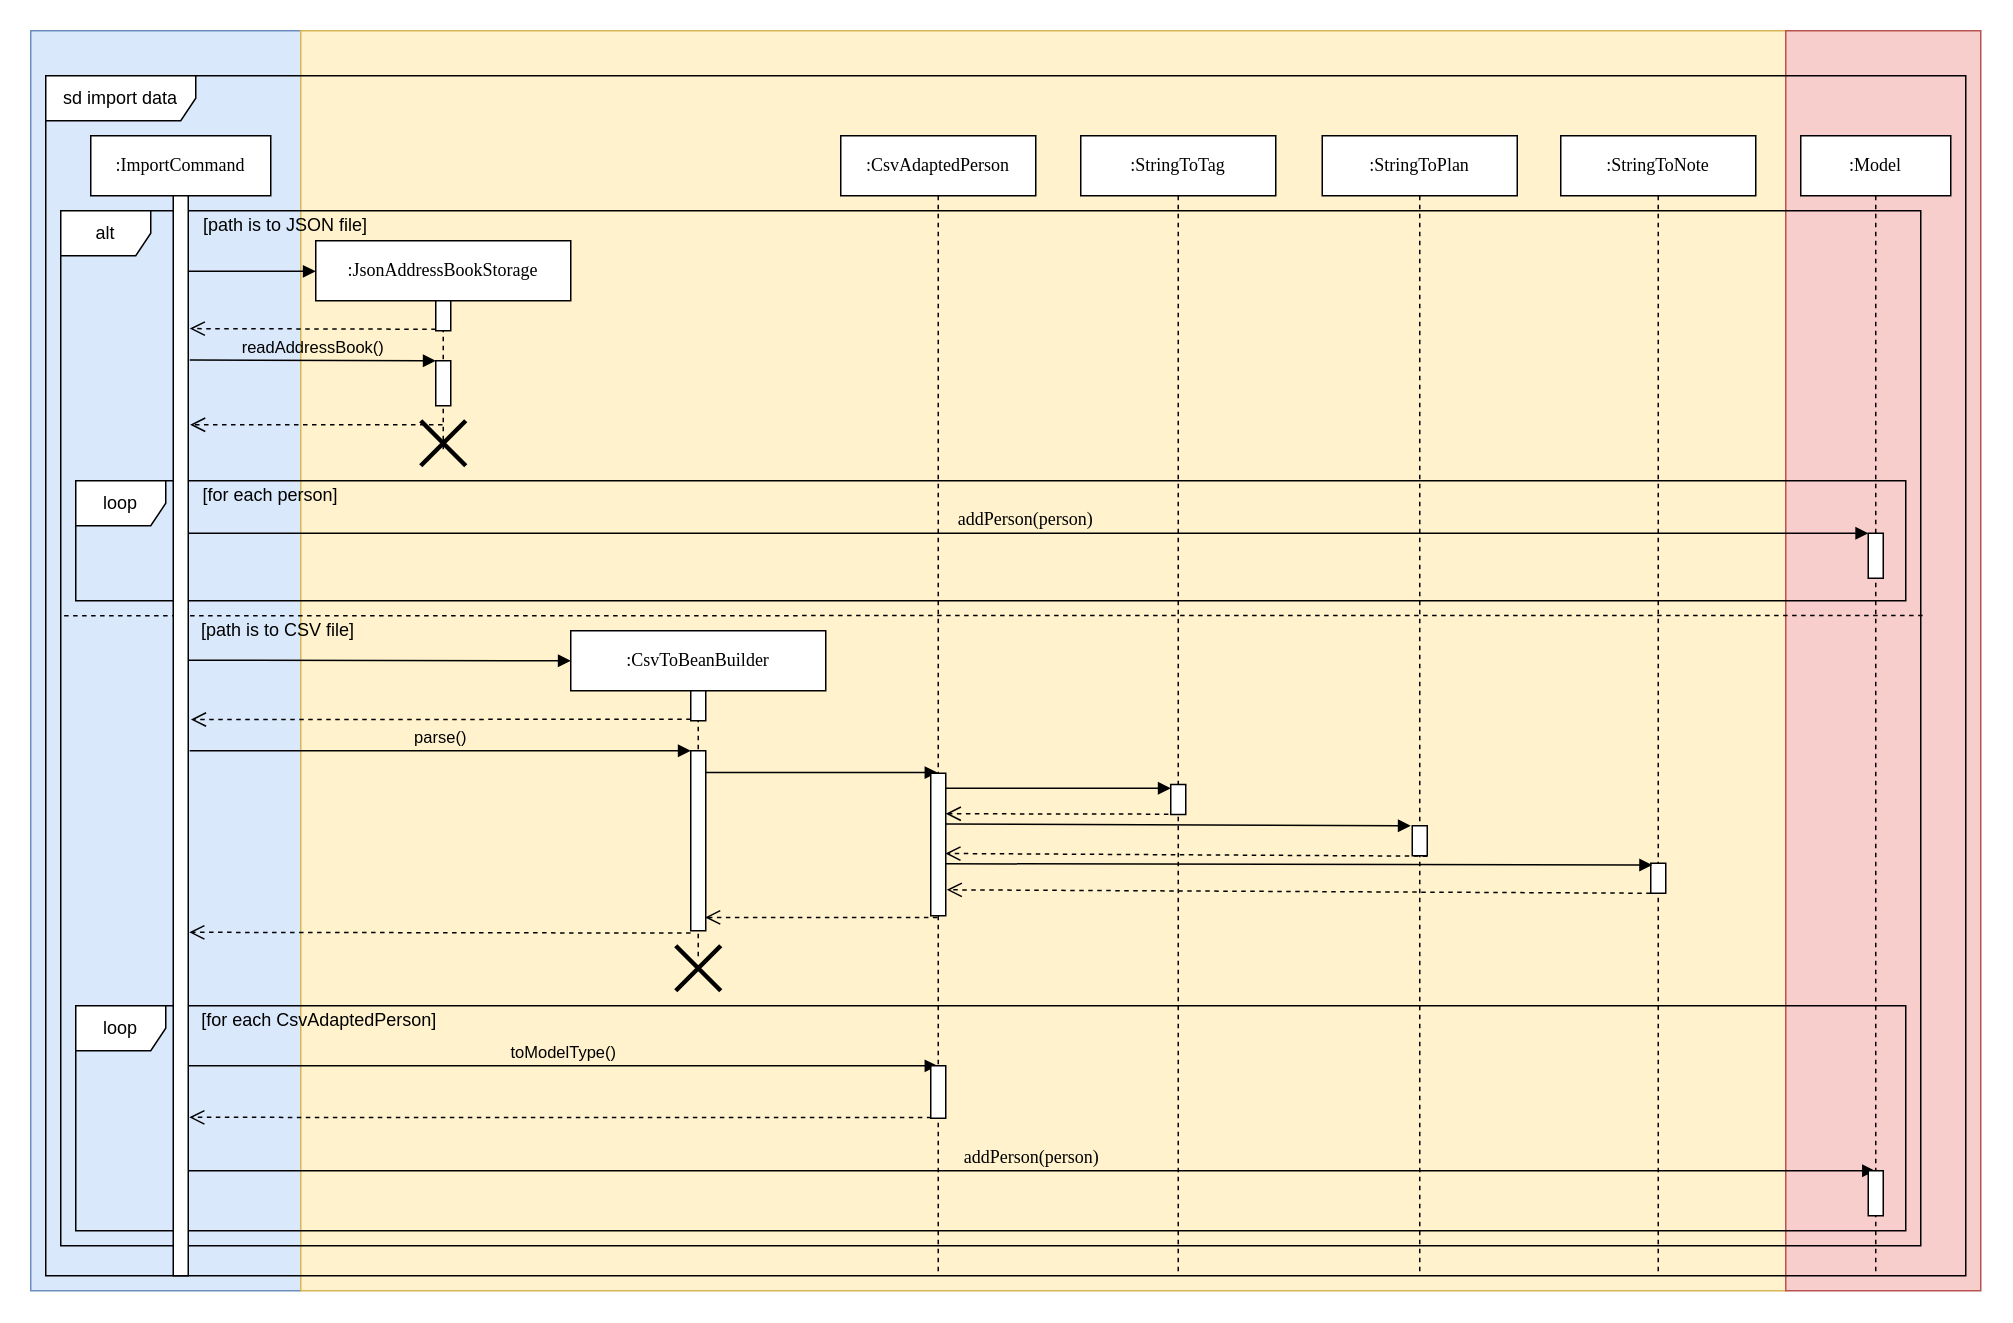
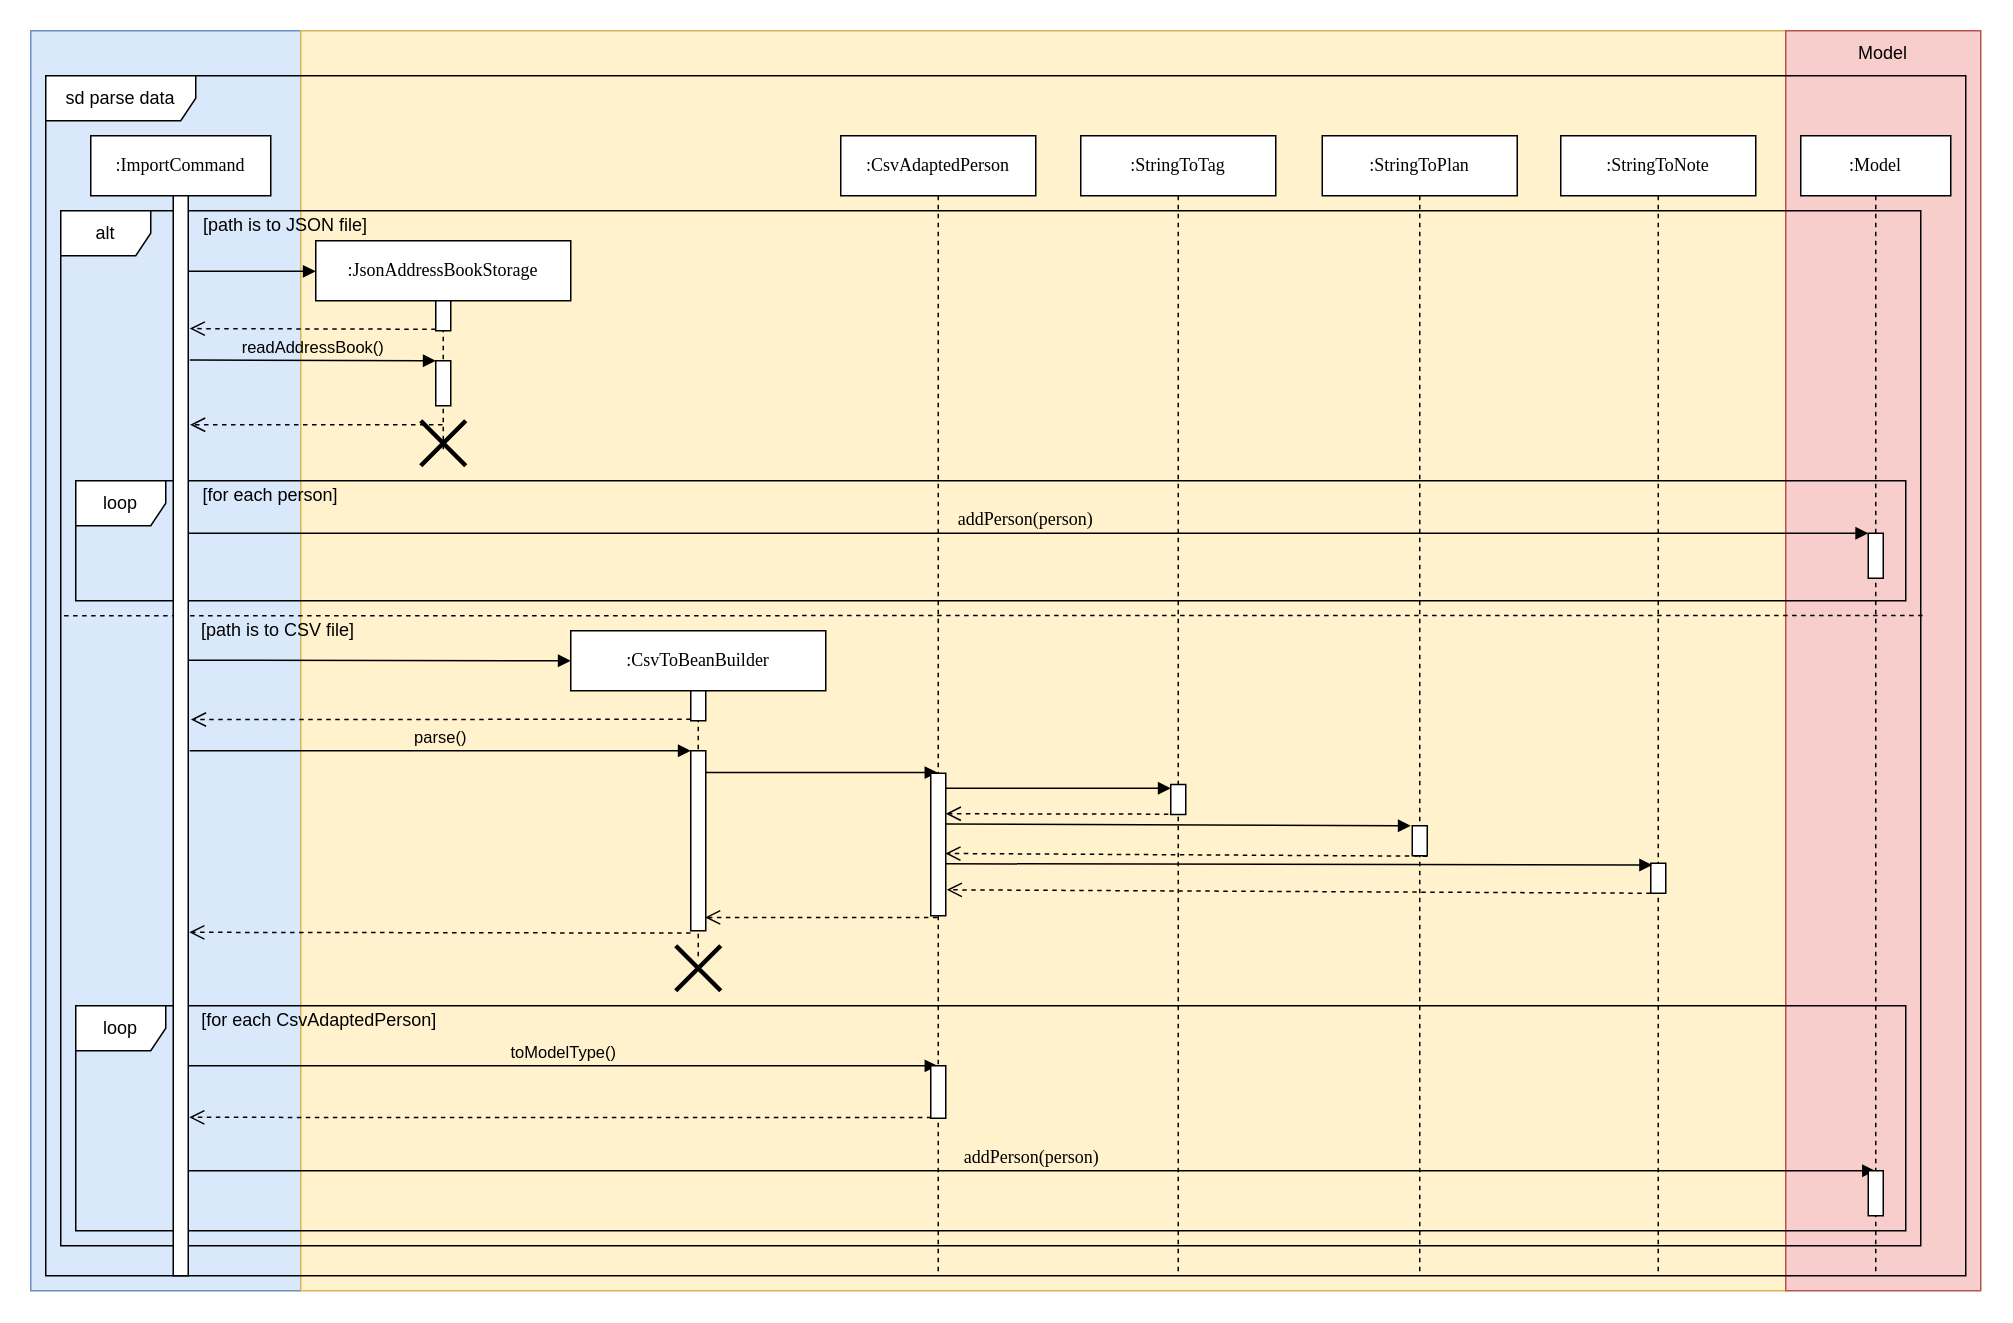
none -> (1883, 53)
(121, 98) -> (121, 98)
